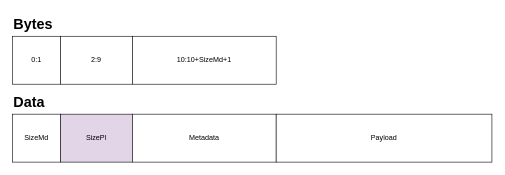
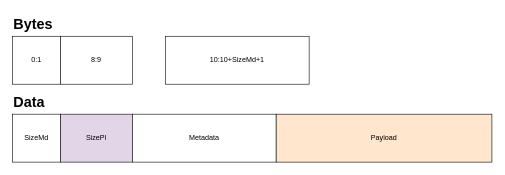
(96, 60) -> (96, 60)
(204, 60) -> (237, 60)
(384, 138) -> (384, 138)
